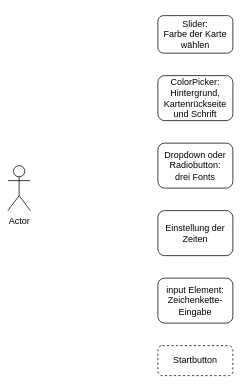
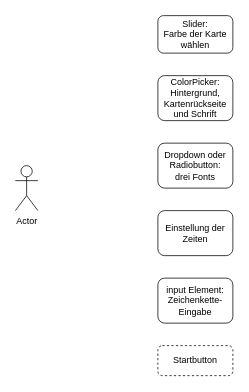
(19, 188) -> (27, 188)
